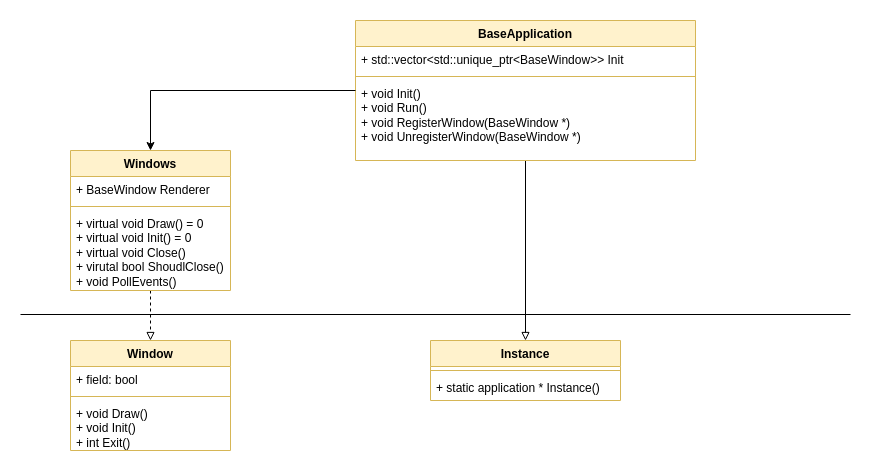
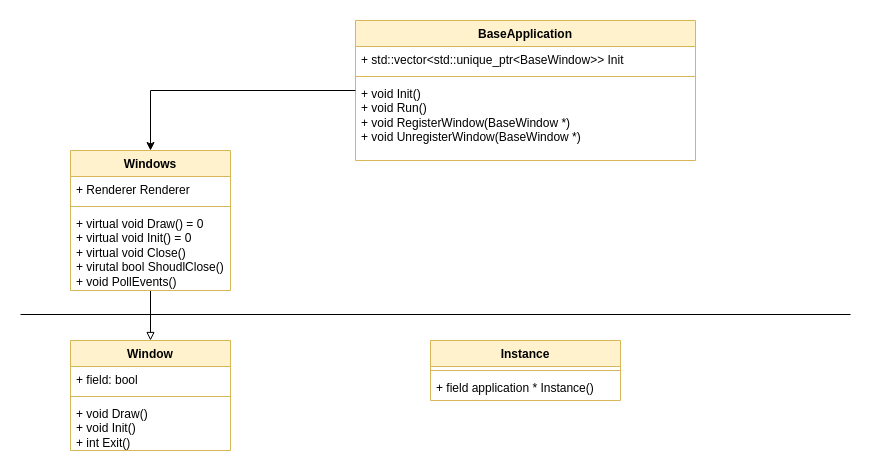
(142, 191) -> (137, 191)
(526, 247) -> none
(151, 312) -> (151, 312)
(527, 396) -> (527, 396)
